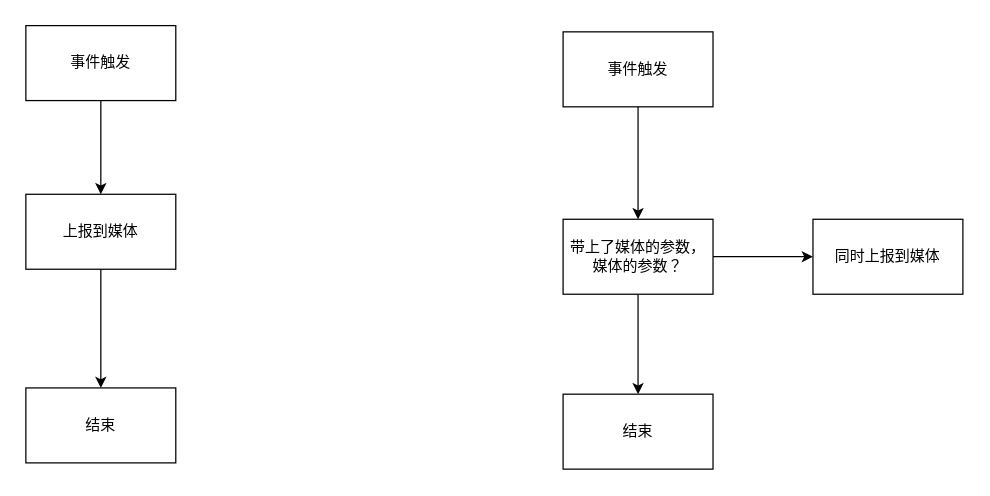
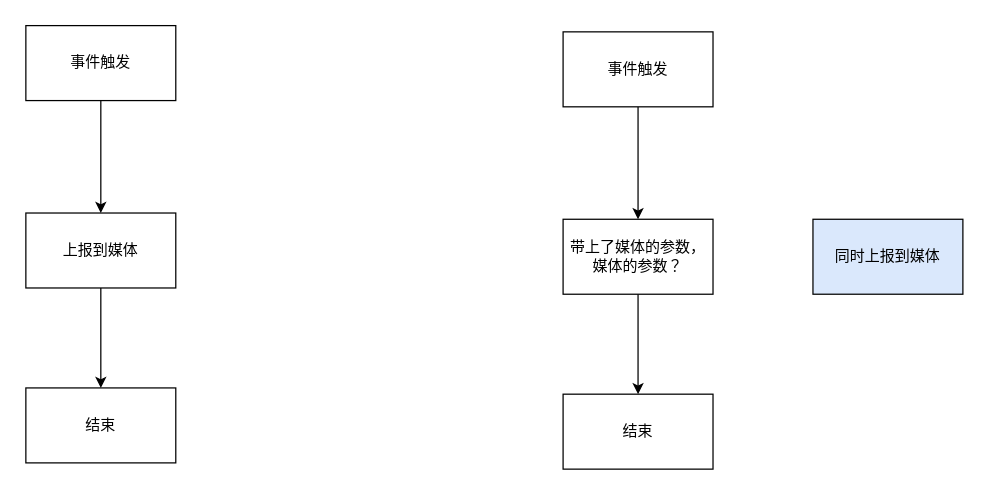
(101, 232) -> (101, 251)
(759, 257) -> none
(888, 257) -> (888, 257)
